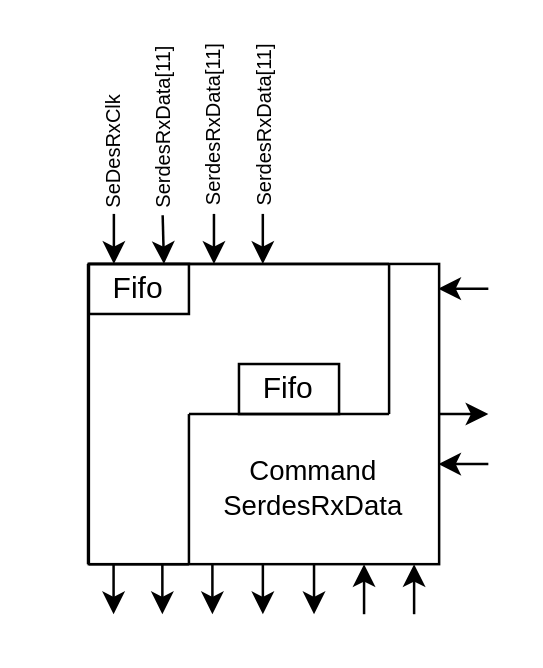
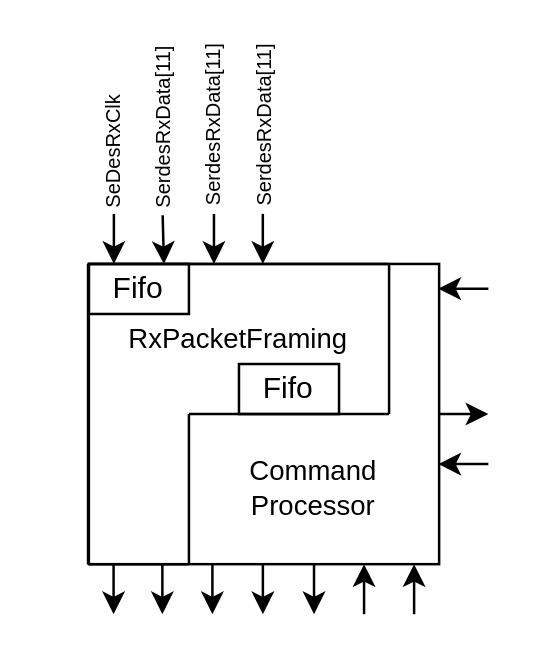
none -> (239, 339)
(314, 489) -> (314, 489)
